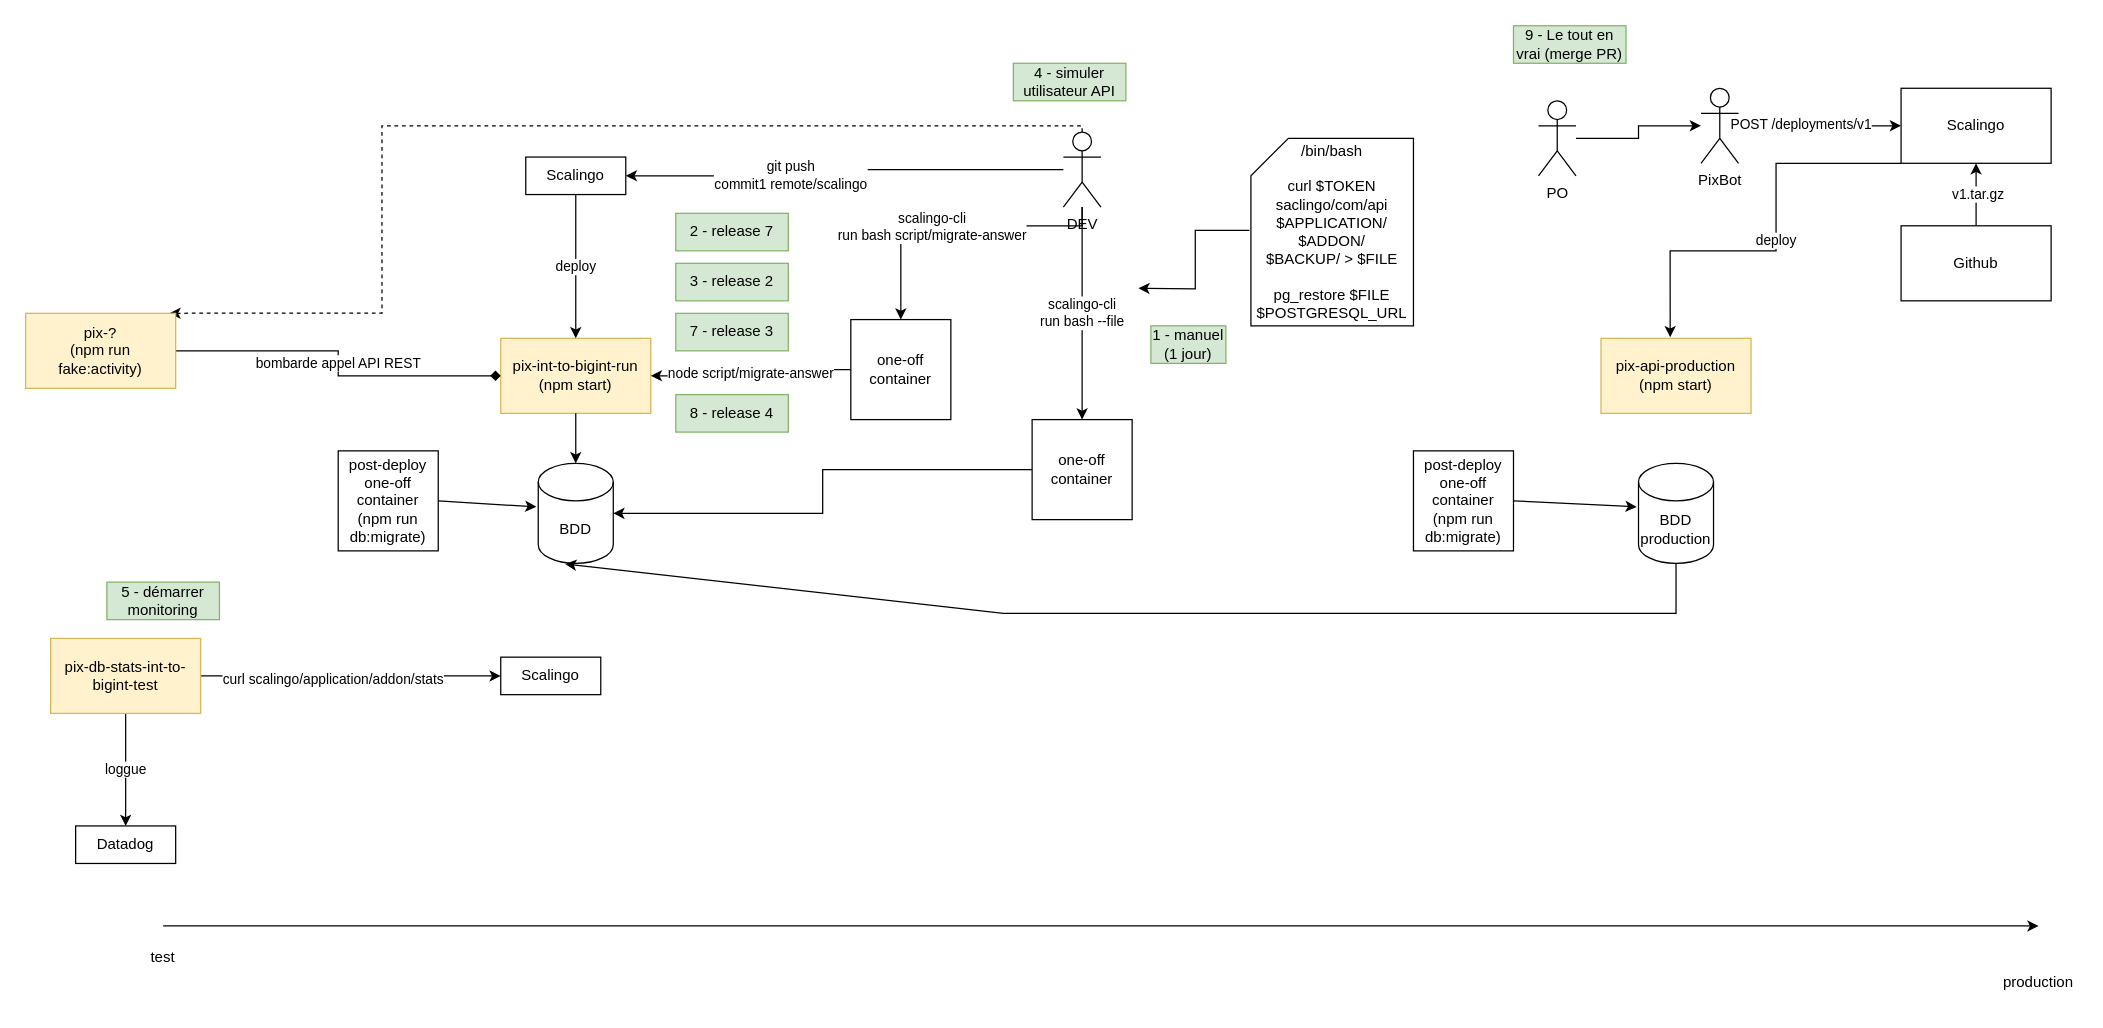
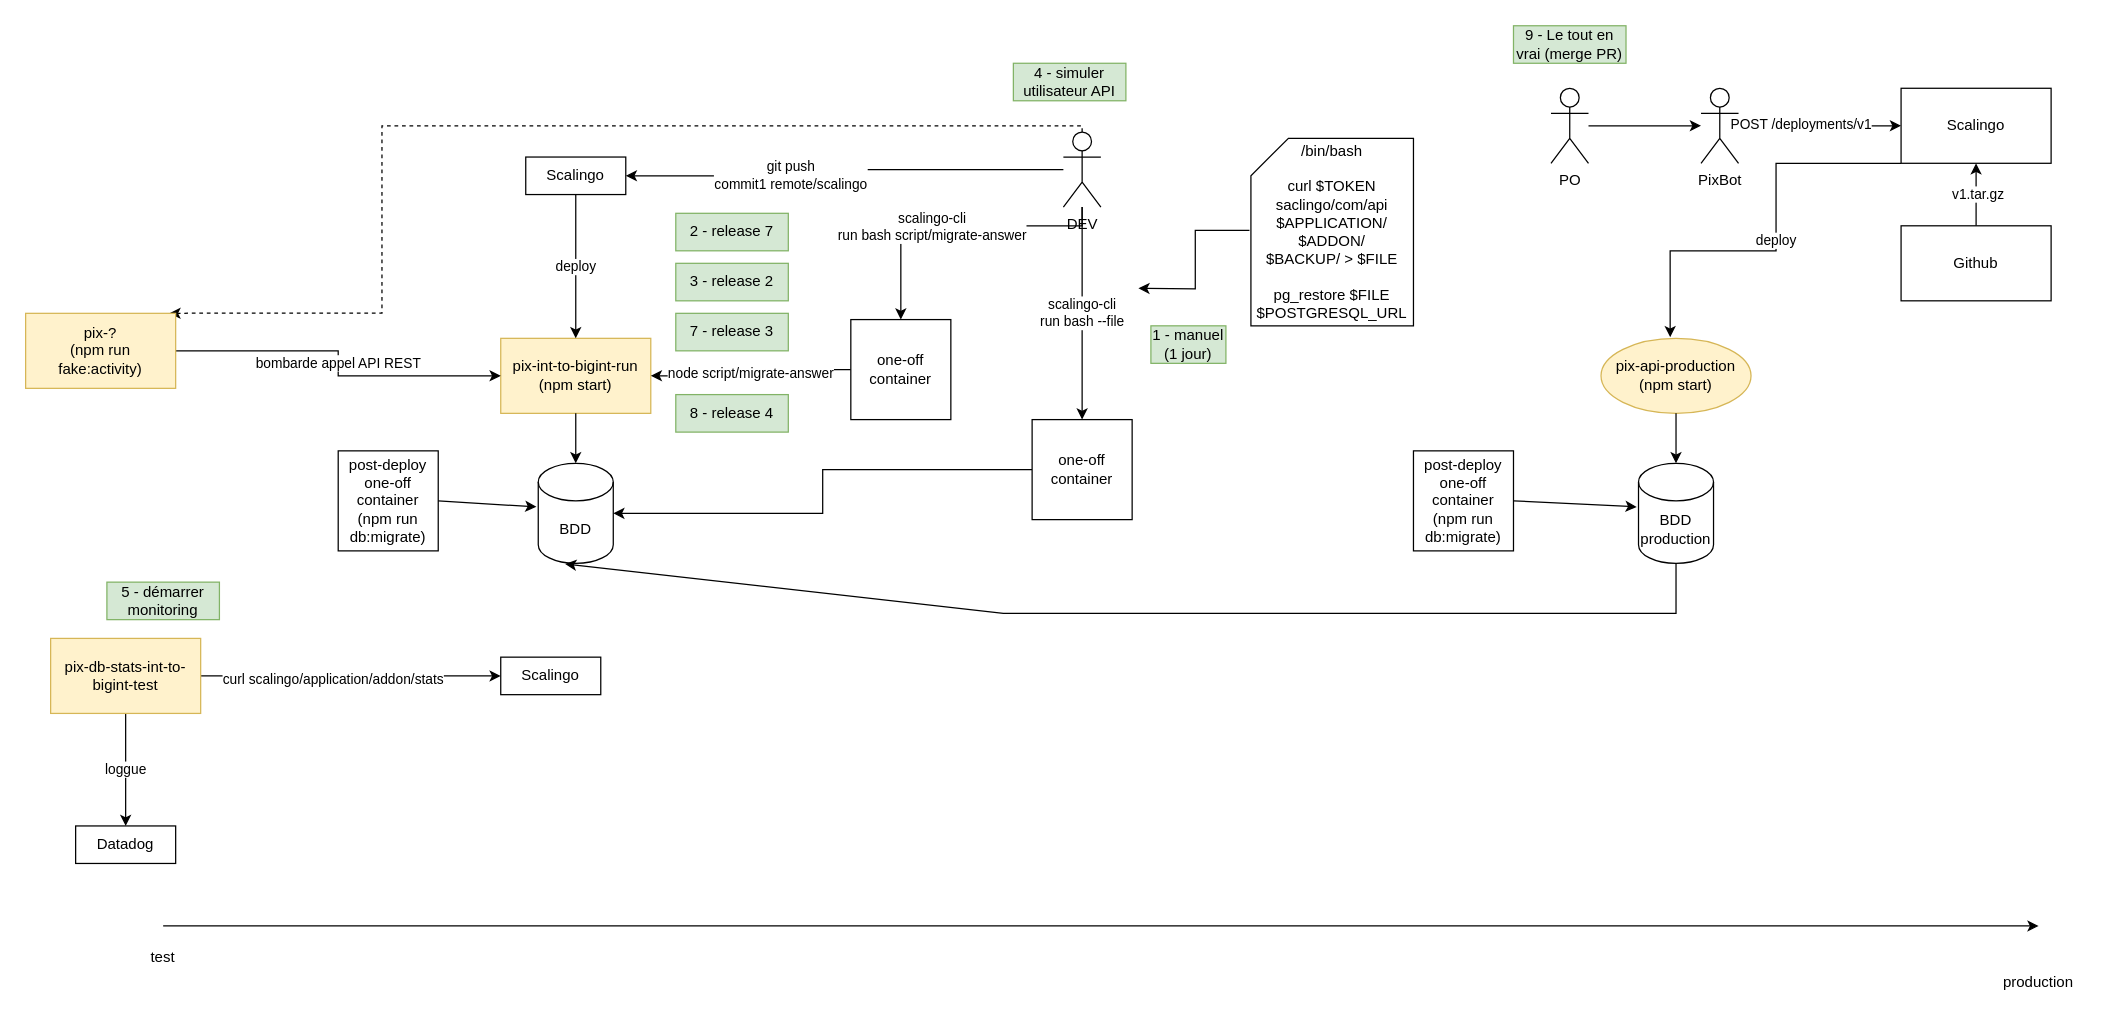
(1557, 138) -> (1569, 126)
(490, 376) -> (491, 376)
(1676, 376) -> (1676, 376)
none -> (1676, 434)
